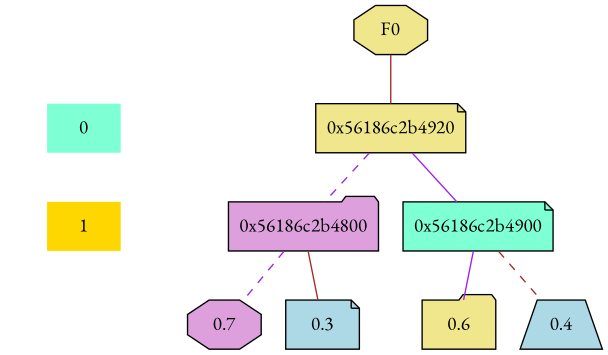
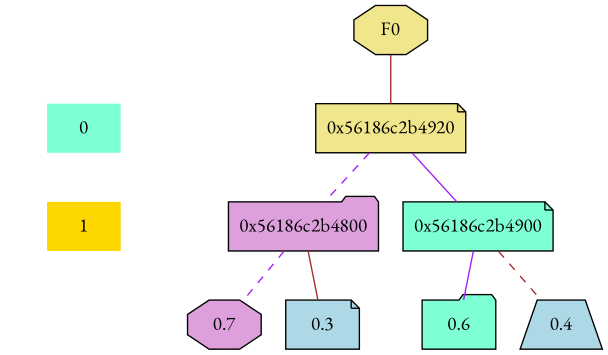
(459, 325) -> (459, 325)
